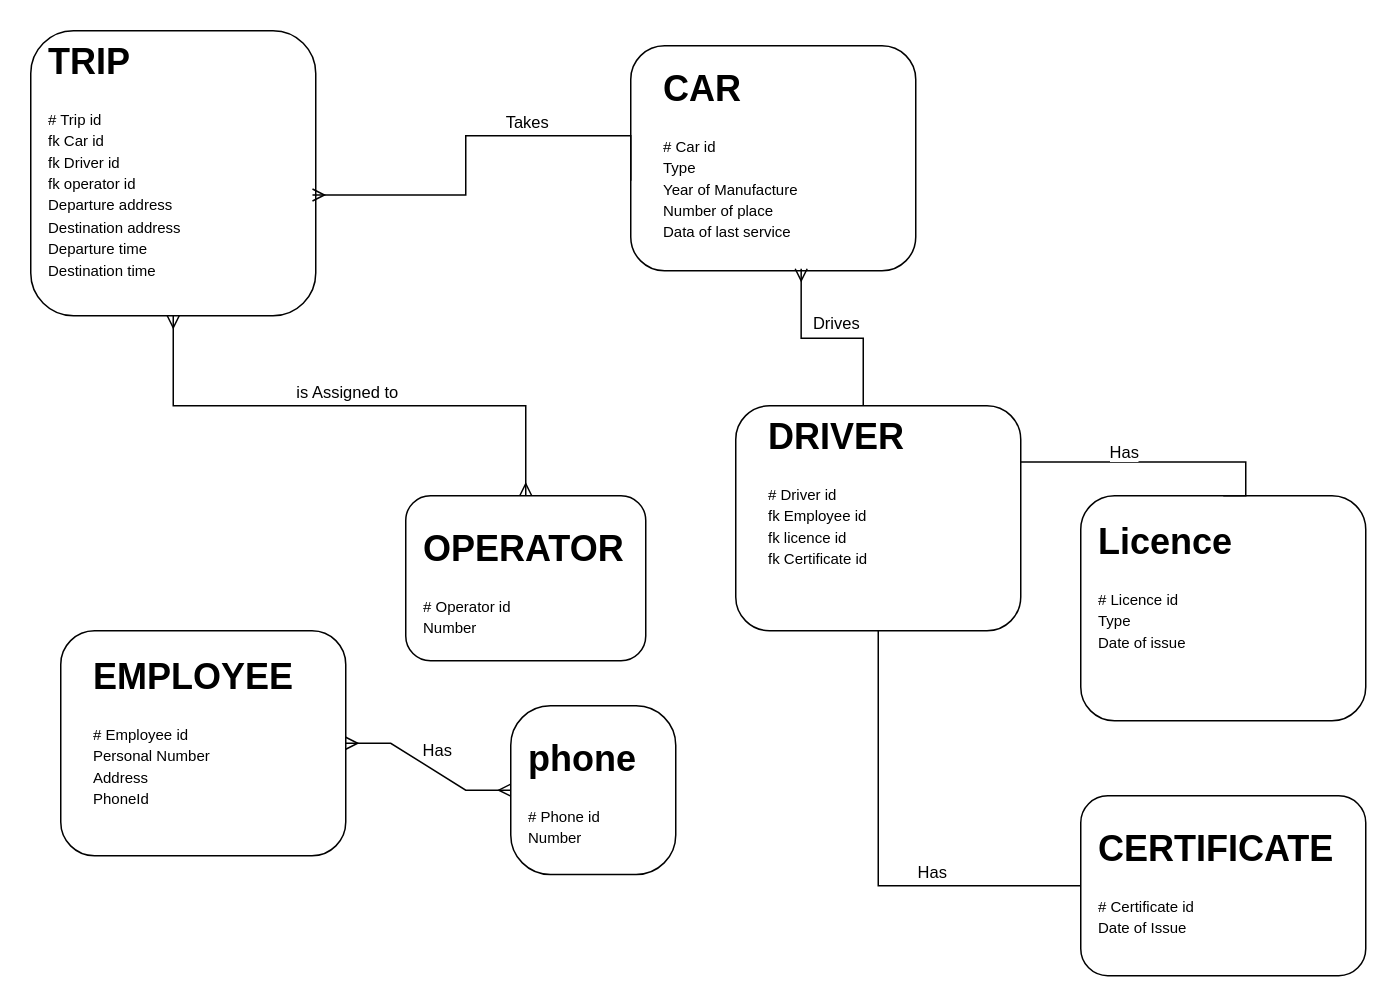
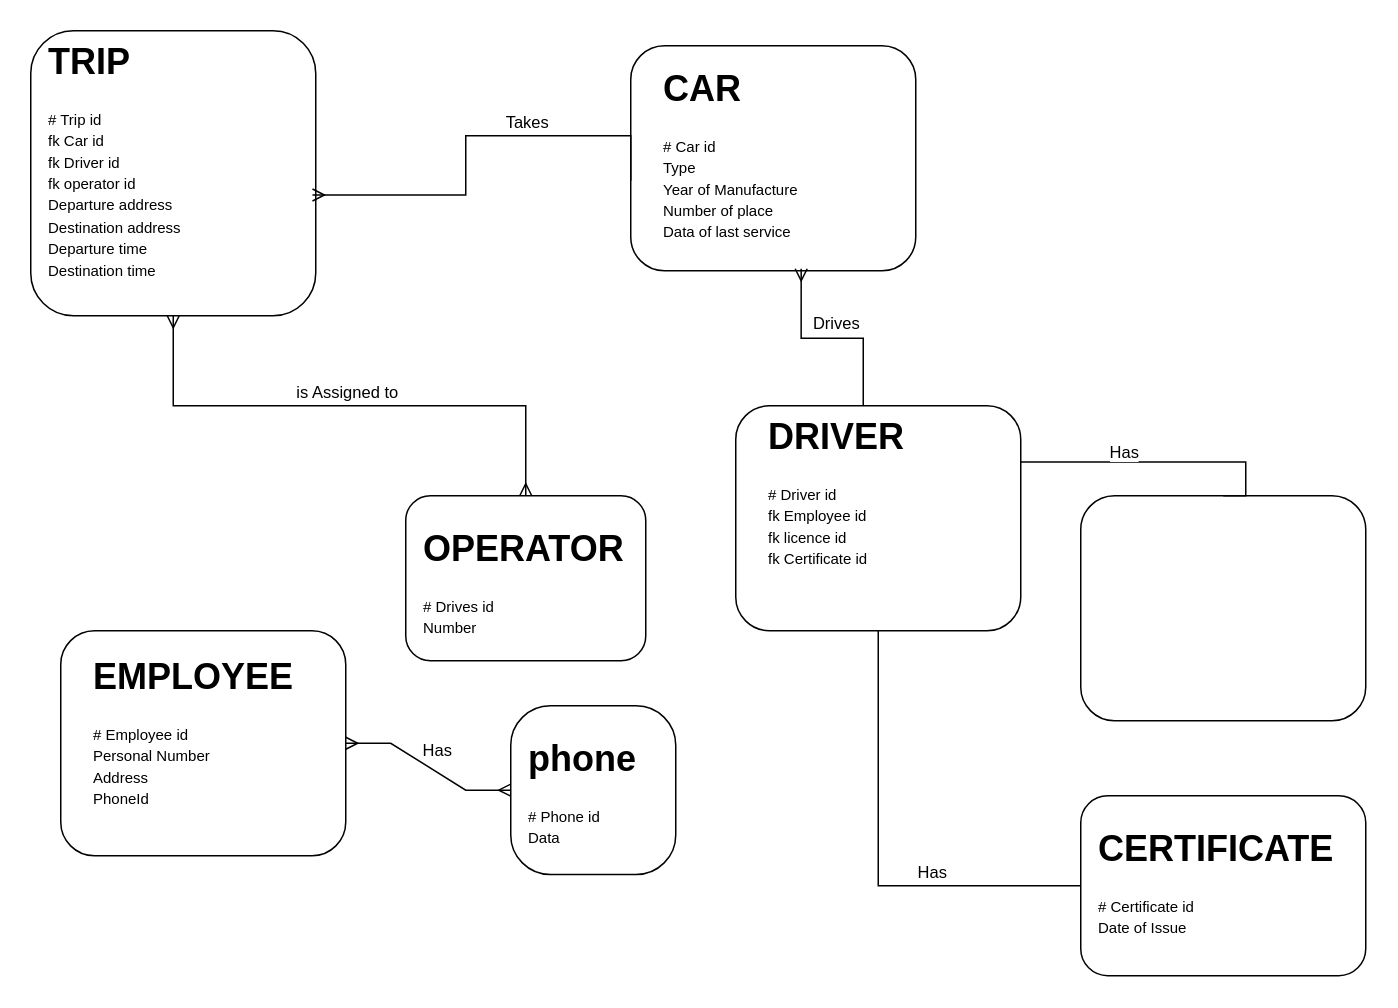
(482, 561) -> (470, 561)
(1193, 601) -> none
(572, 771) -> (572, 771)
